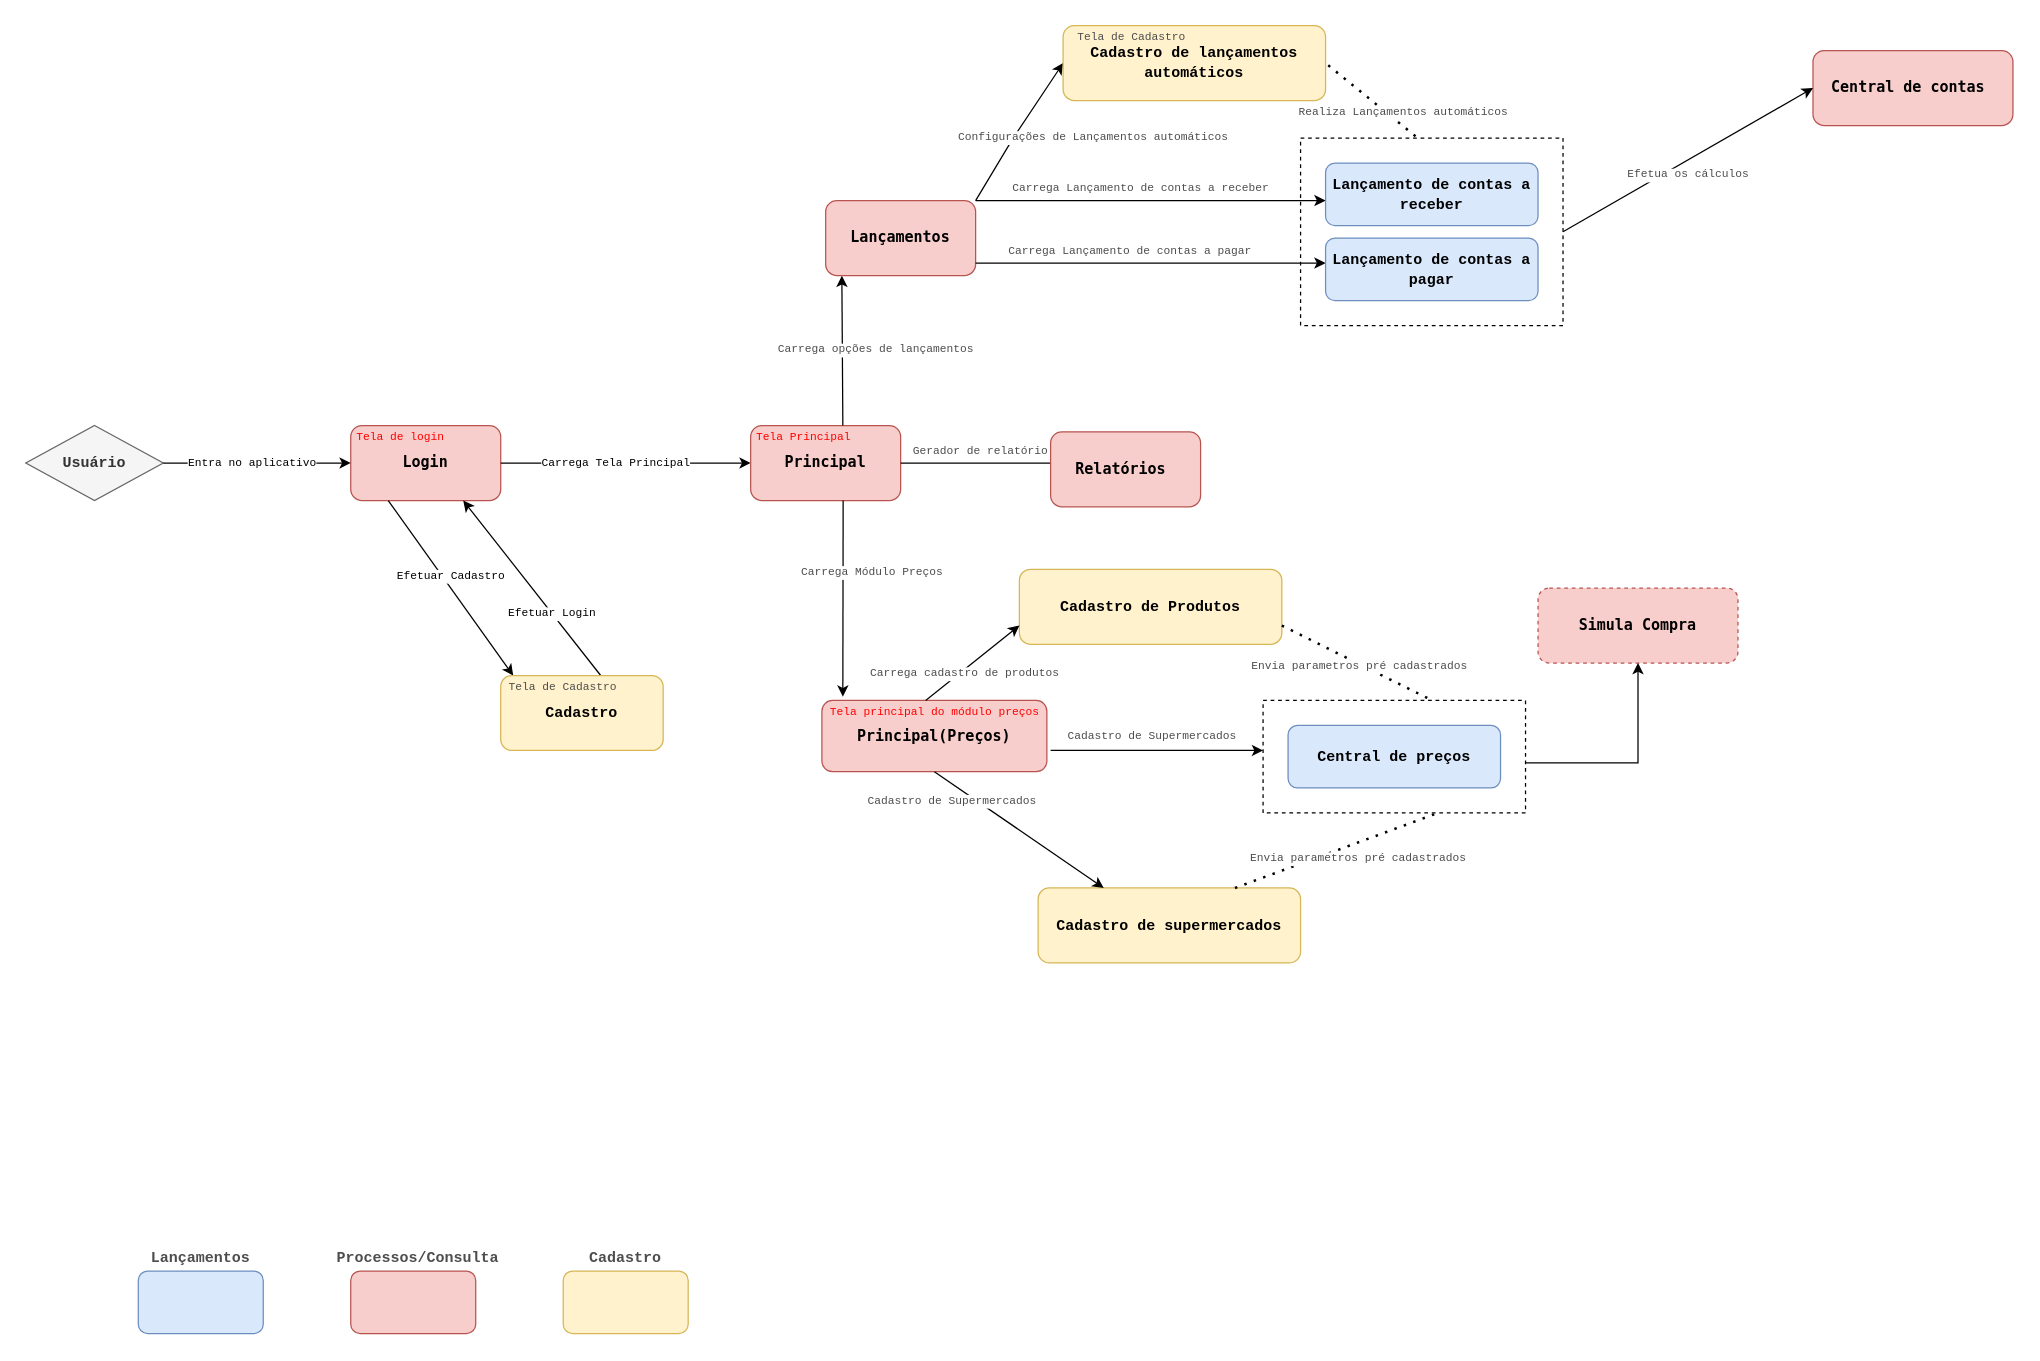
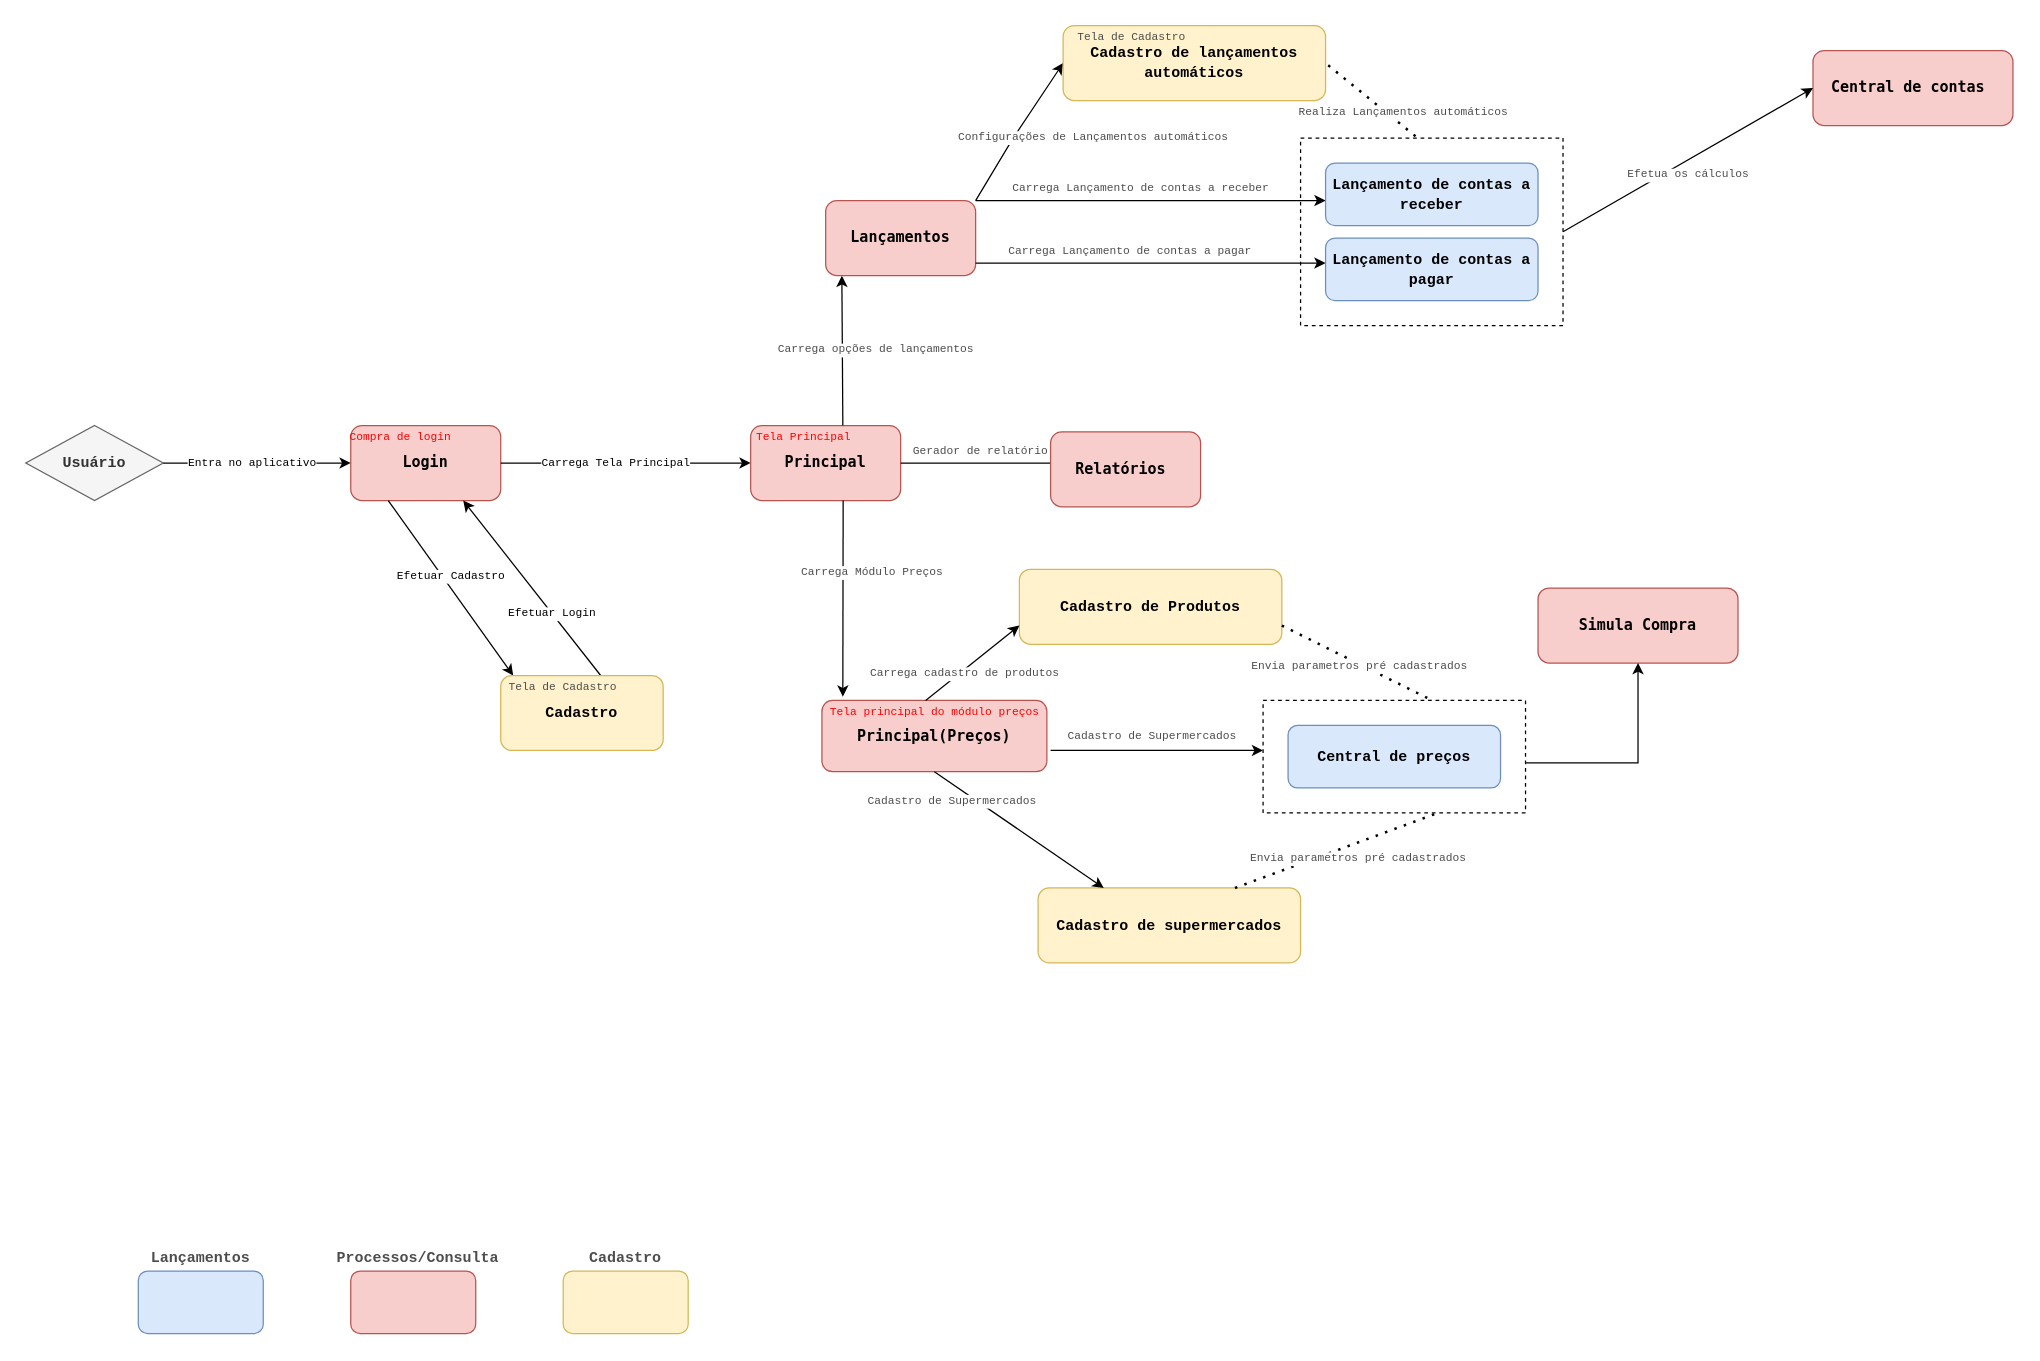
(401, 438) -> (401, 438)
(1638, 626) -> (1638, 626)
